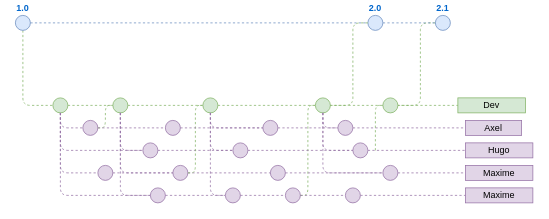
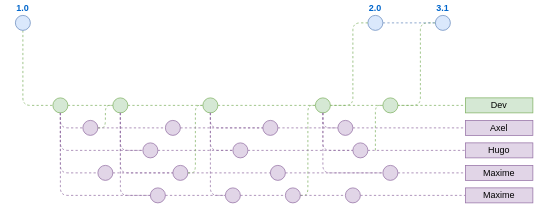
(443, 8) -> (443, 8)
(192, 23) -> none
(492, 105) -> (499, 105)
(494, 128) -> (499, 128)
